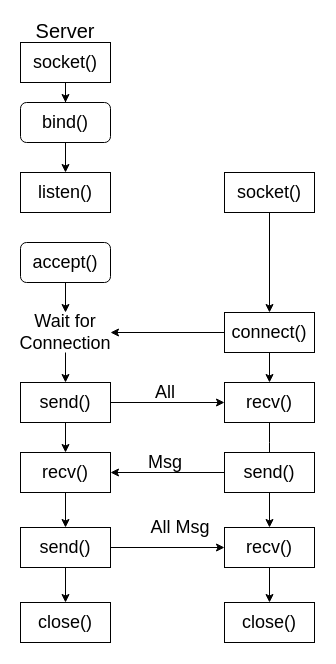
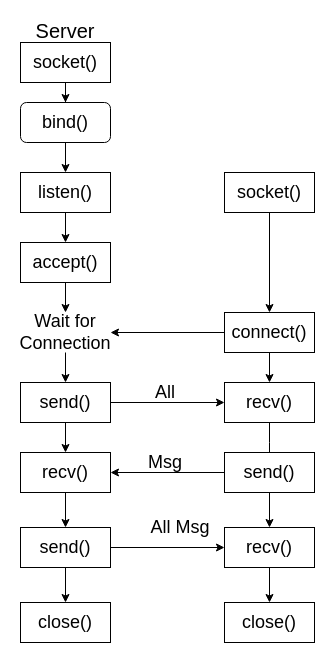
none -> (66, 224)
(66, 263) -> (66, 263)
